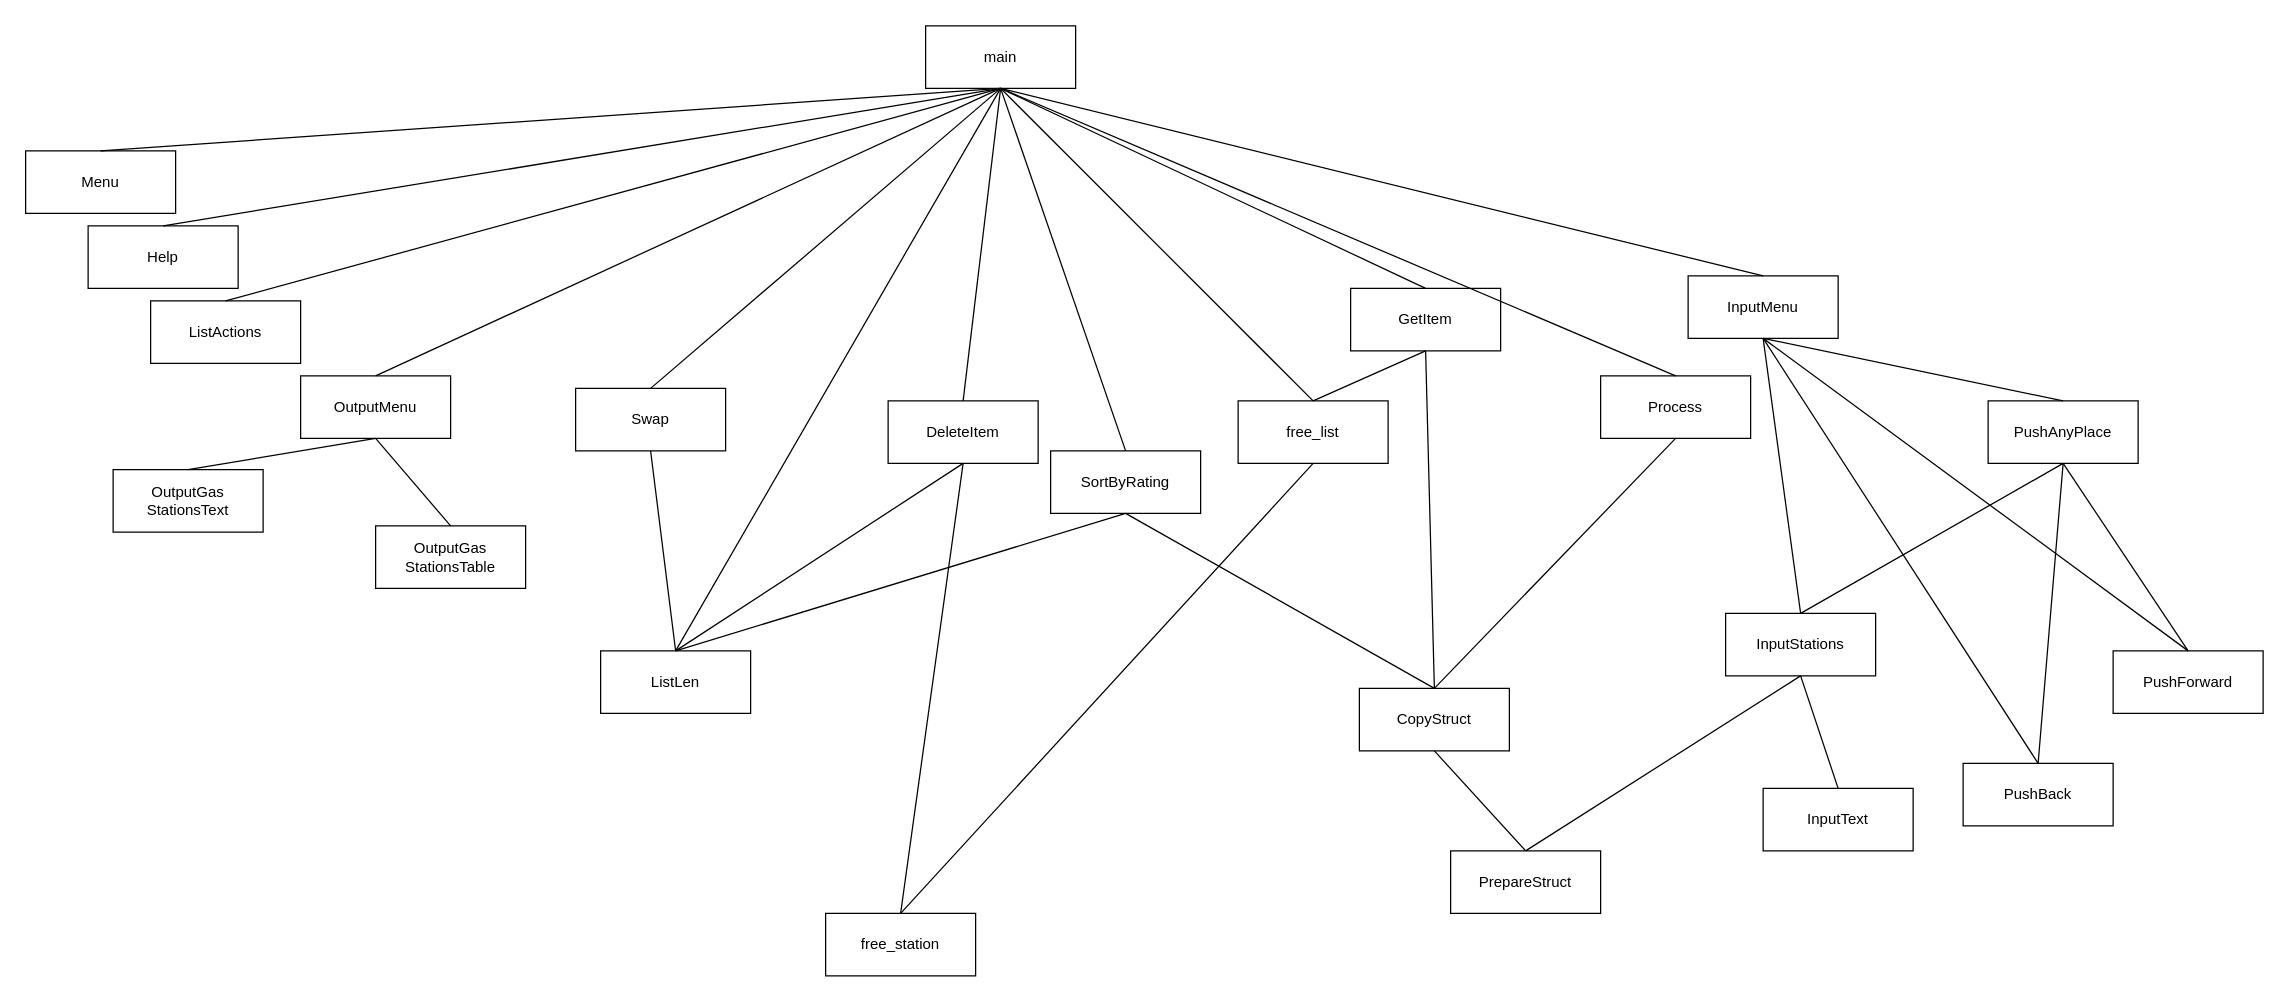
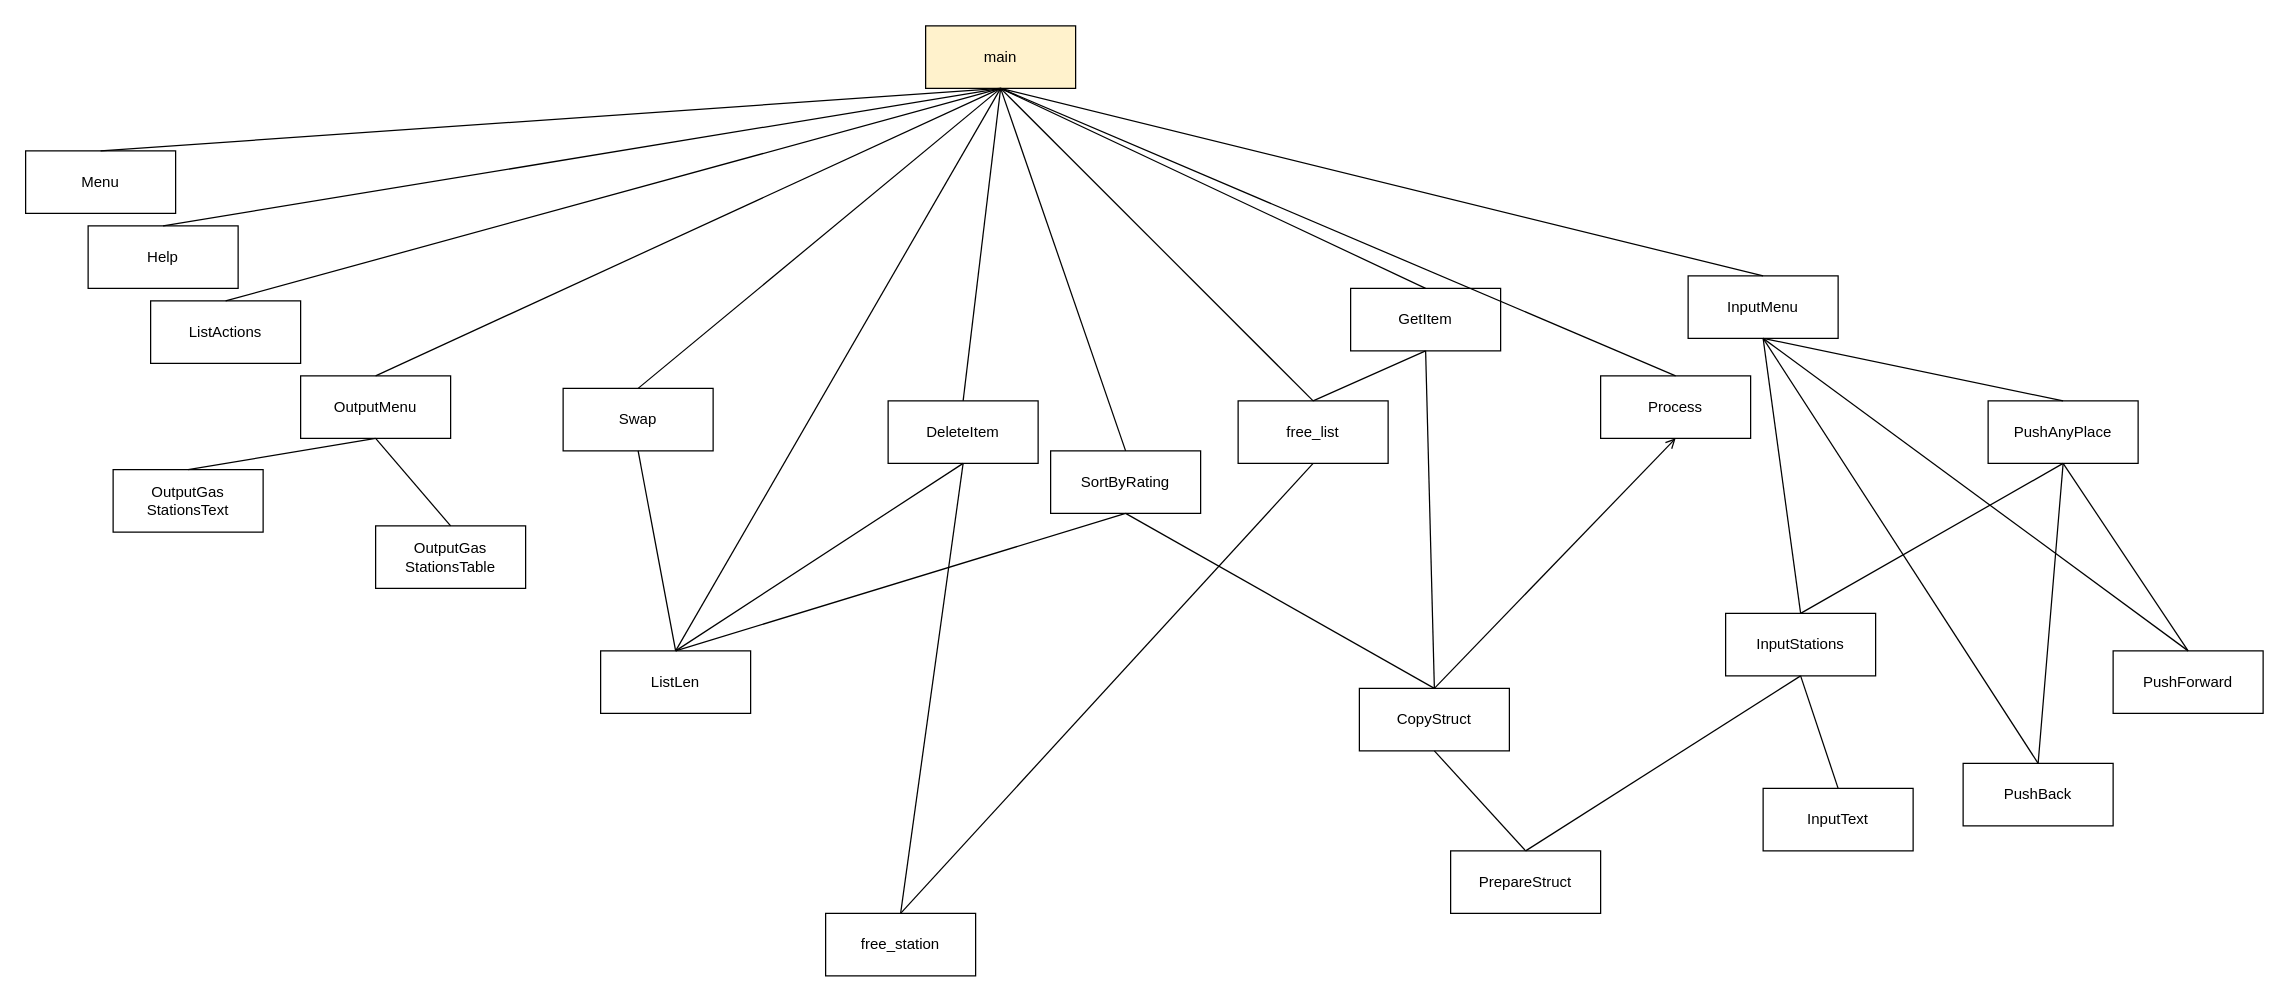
(1001, 57) -> (1001, 57)
(651, 419) -> (638, 419)
(1672, 442) -> (1671, 443)
